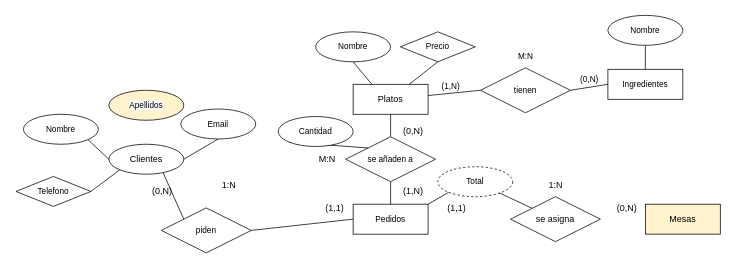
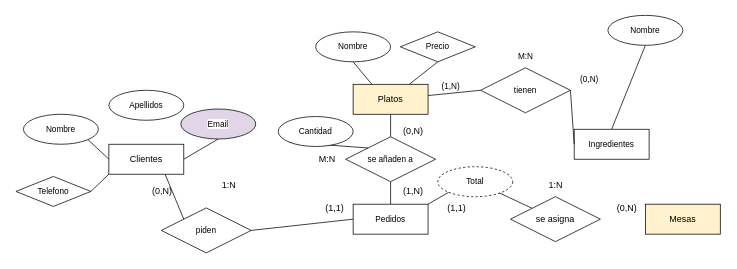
(645, 84) -> (612, 144)
(390, 99) -> (390, 99)
(146, 105) -> (146, 105)
(218, 124) -> (218, 124)
(146, 159) -> (146, 159)
